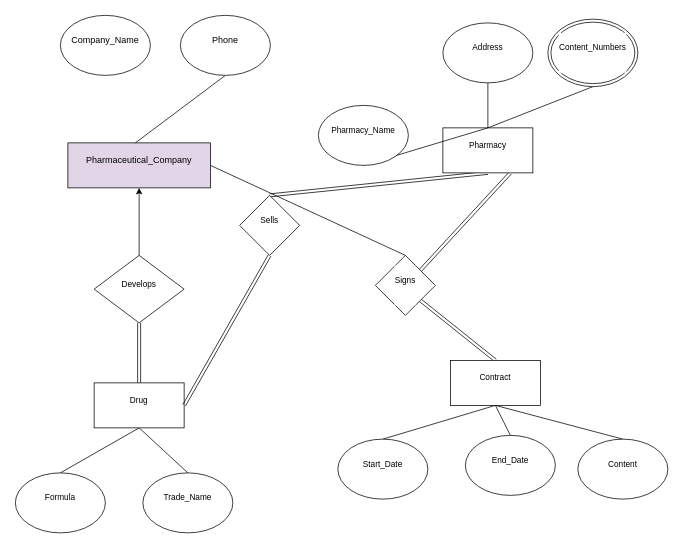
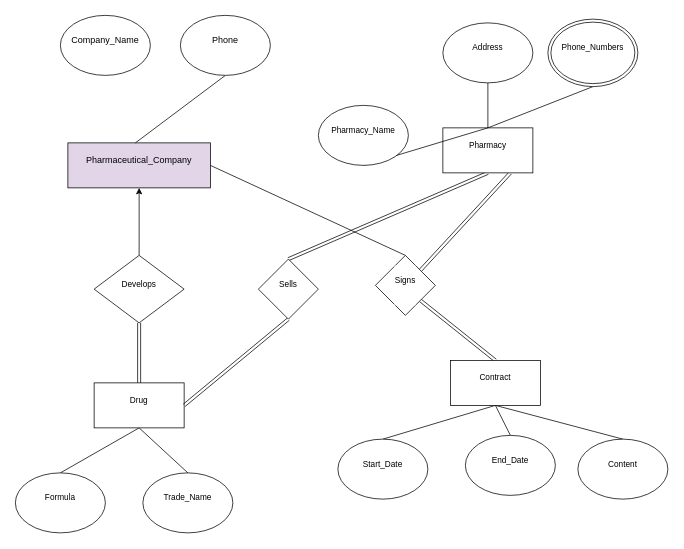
(593, 53) -> (593, 53)
(270, 225) -> (288, 289)
